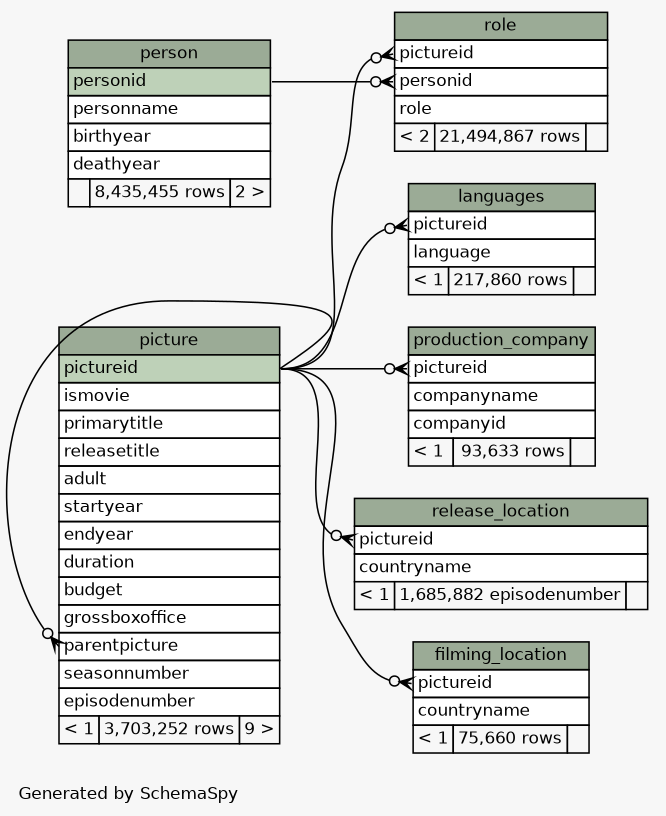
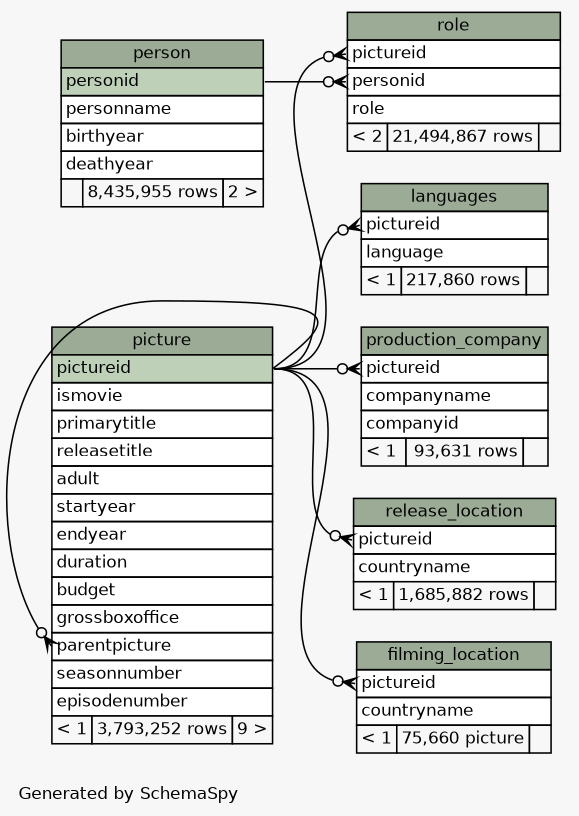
(160, 192) -> (153, 192)
(513, 451) -> (466, 451)
(510, 595) -> (464, 595)
(169, 729) -> (162, 729)
(510, 738) -> (463, 738)
